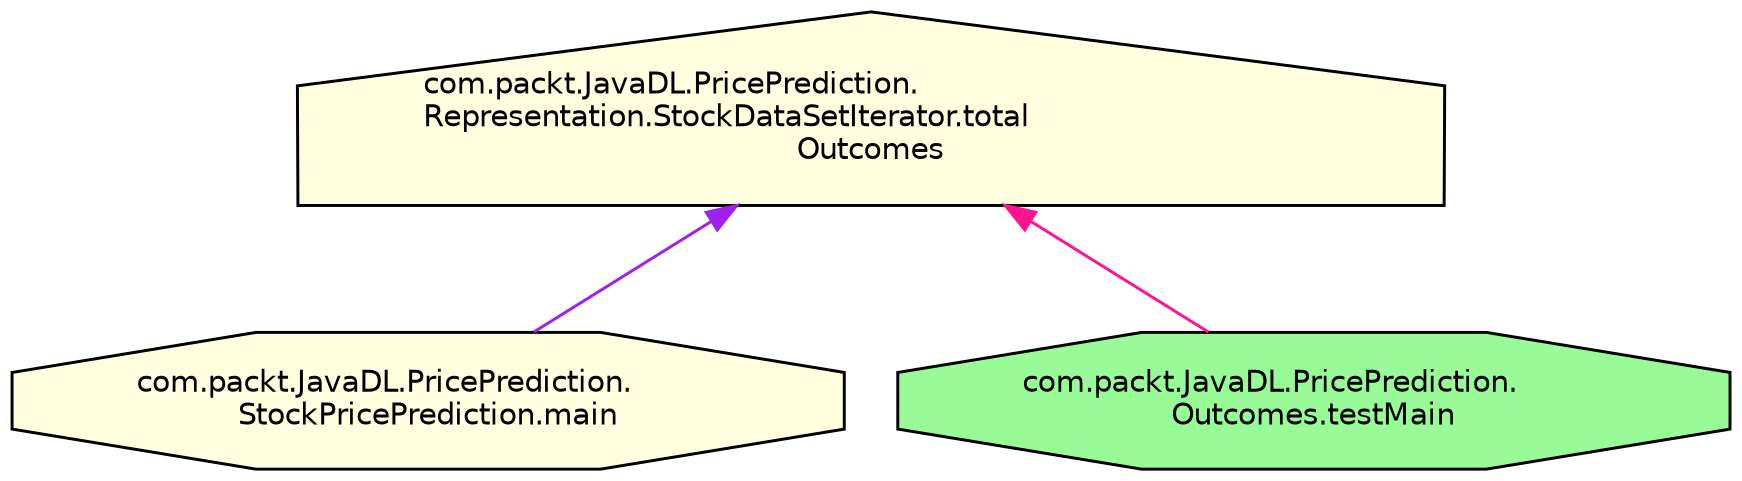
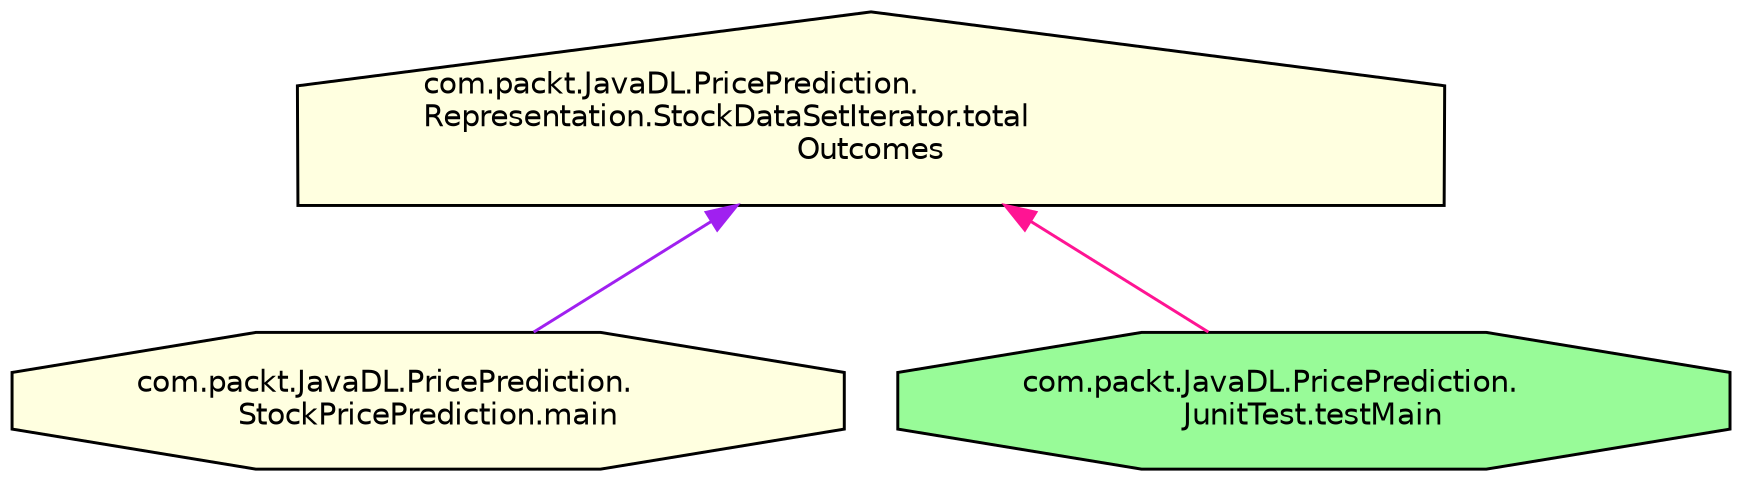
(1314, 401) -> (1314, 401)
